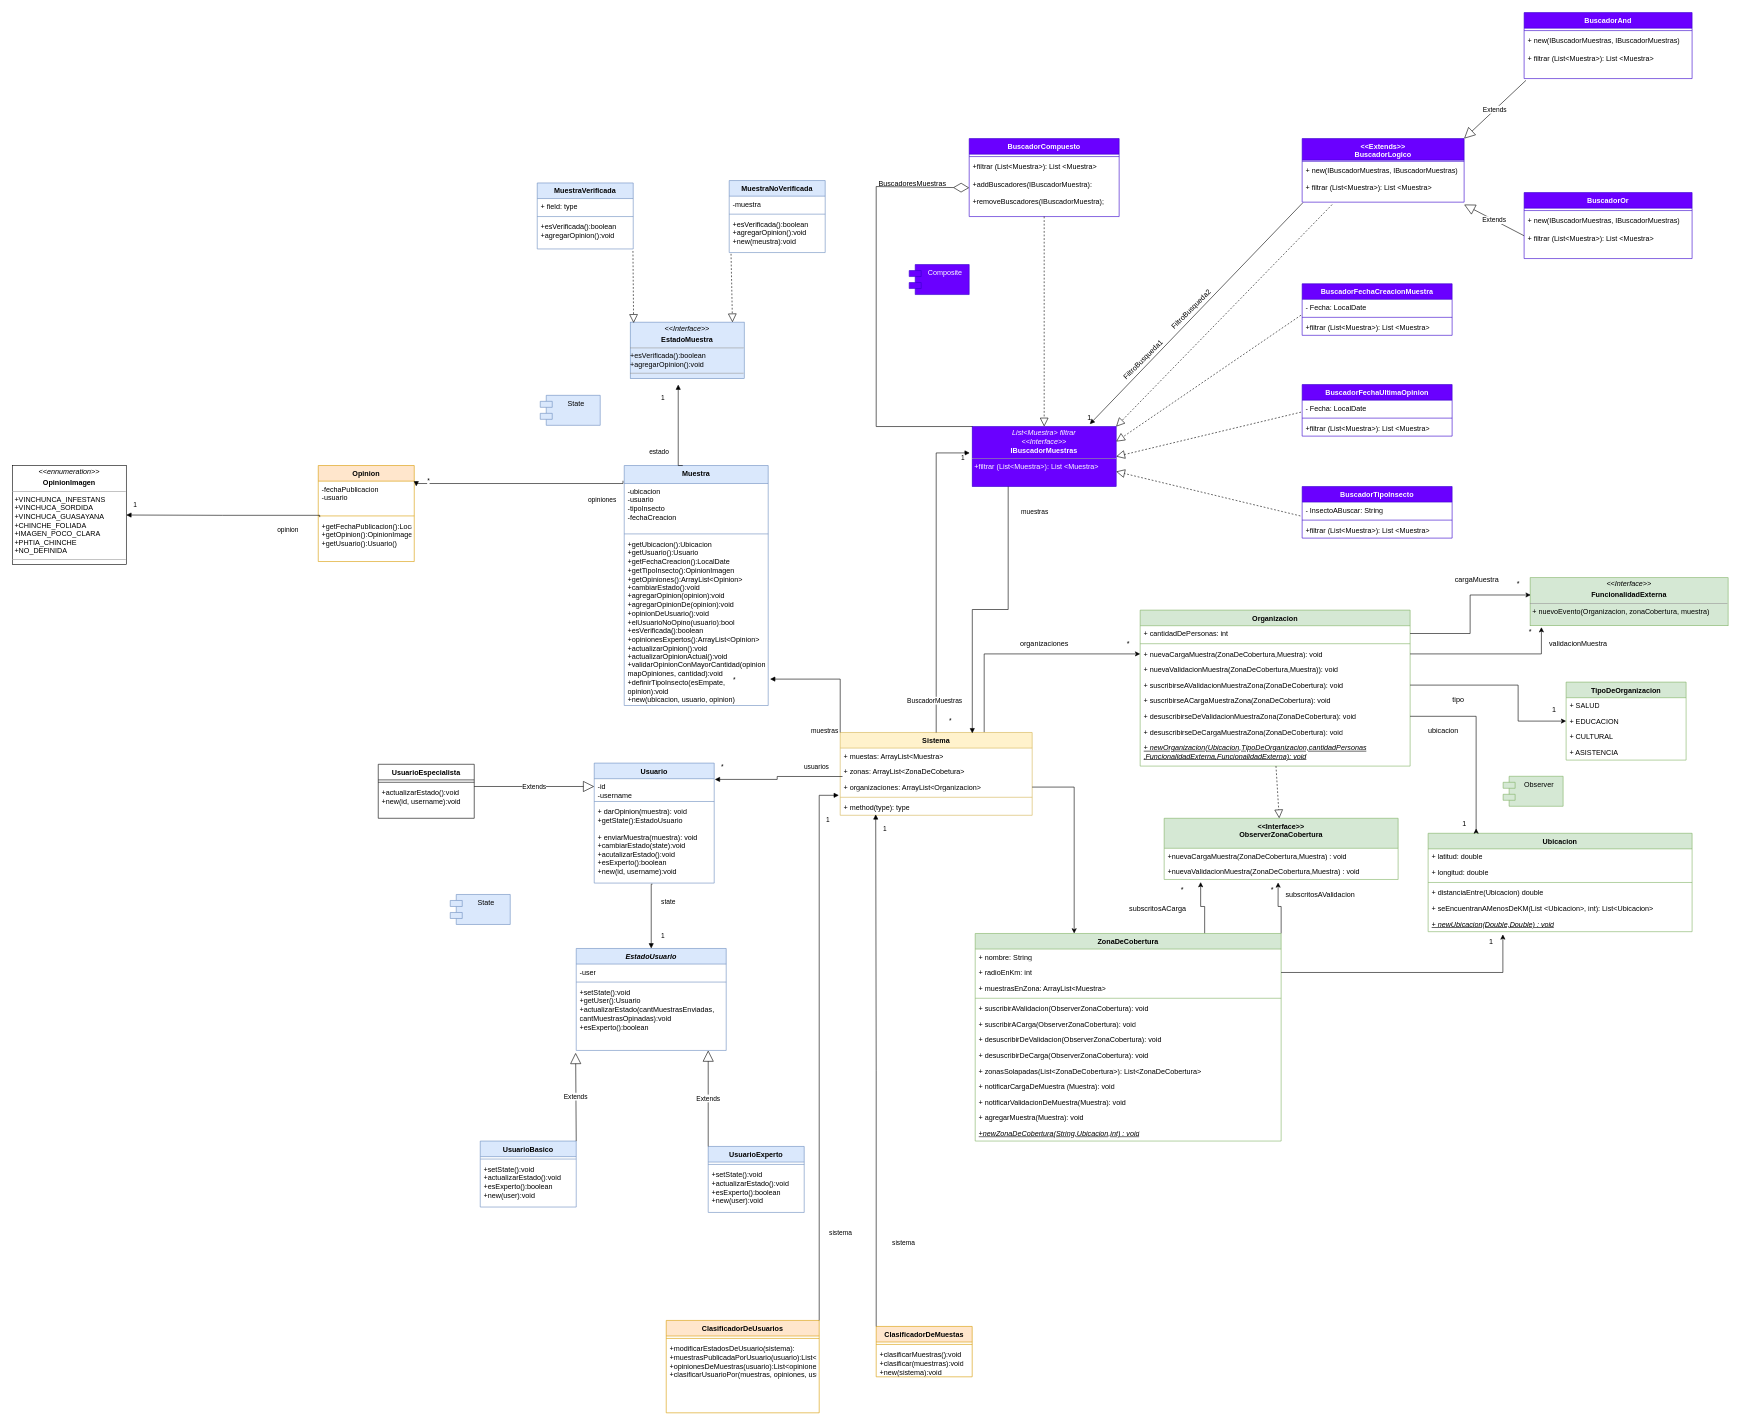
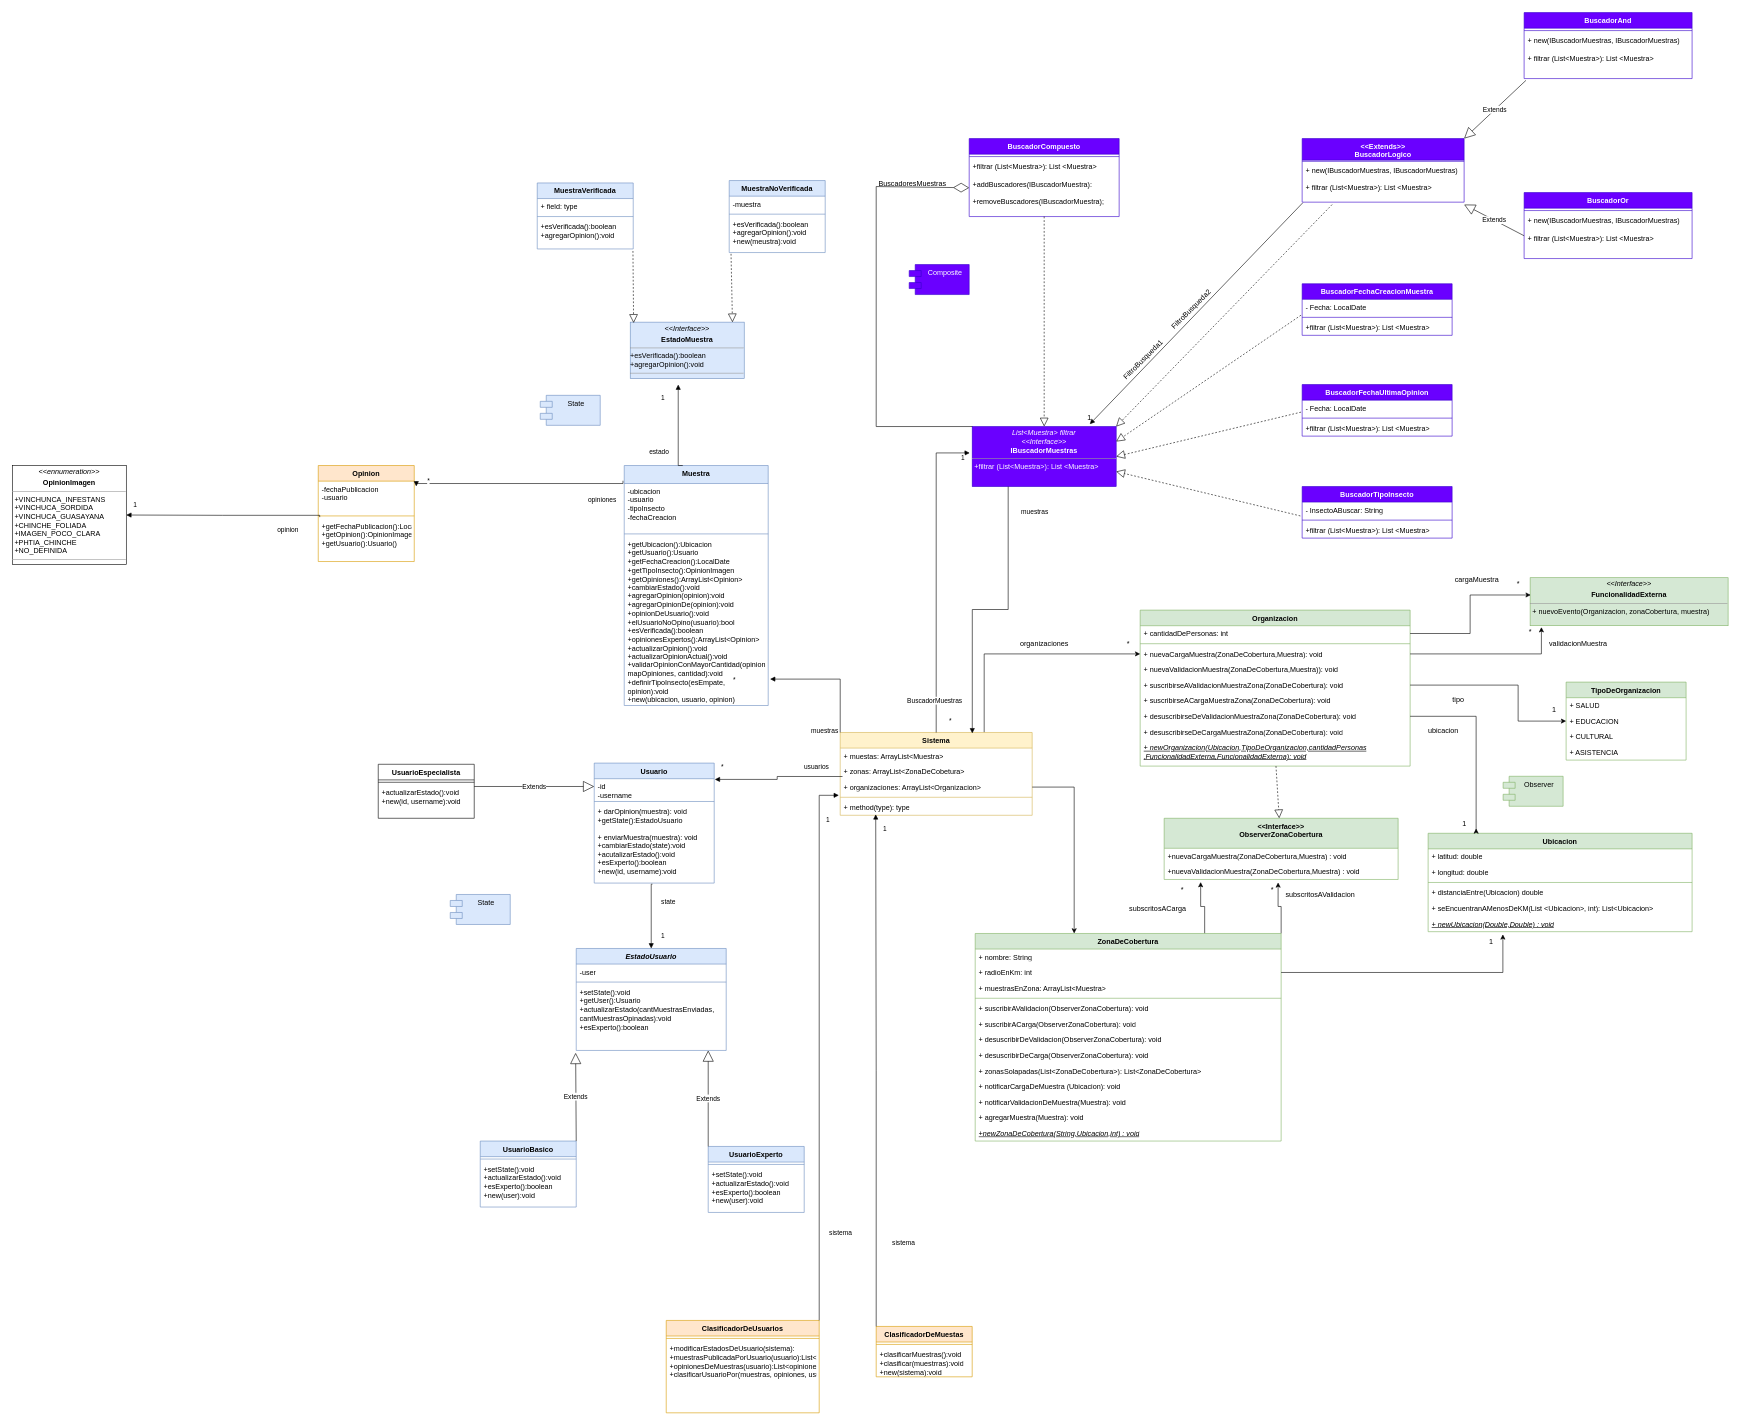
(1055, 1087) -> (1057, 1087)
